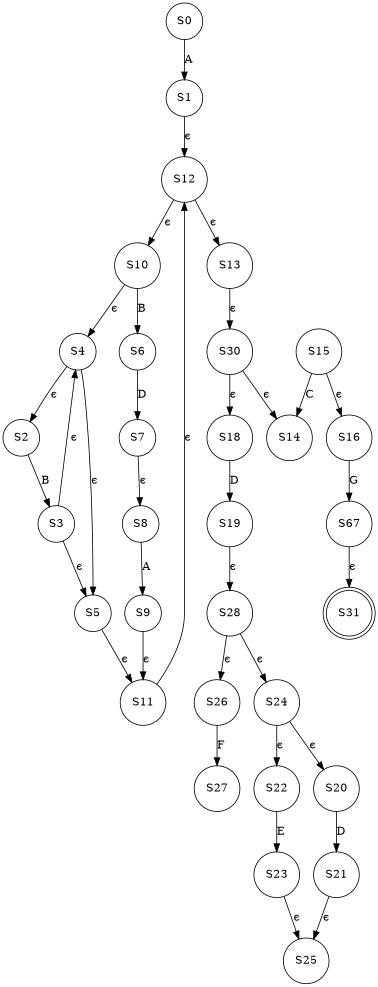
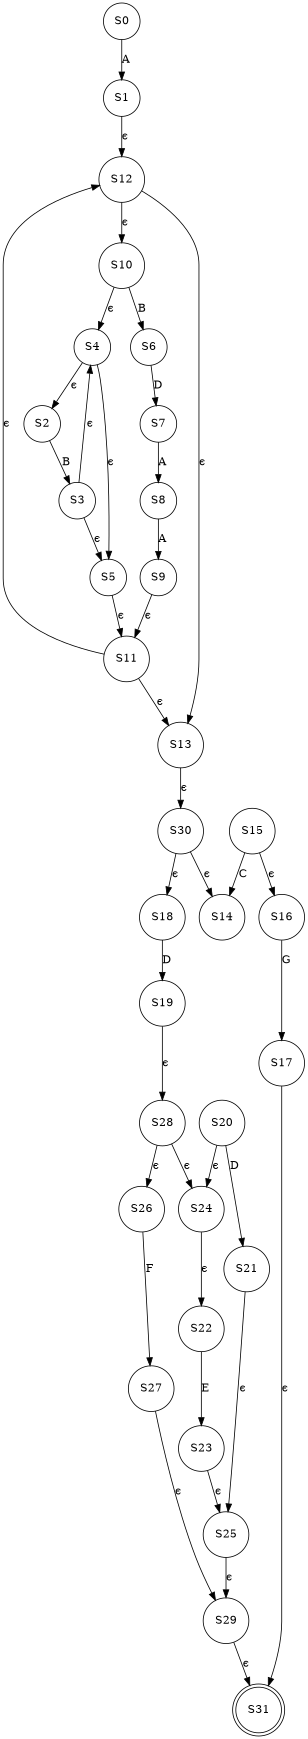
(143, 481) -> (162, 462)
(349, 524) -> (282, 1063)
none -> (151, 699)
(304, 742) -> (213, 1162)
none -> (226, 1621)
